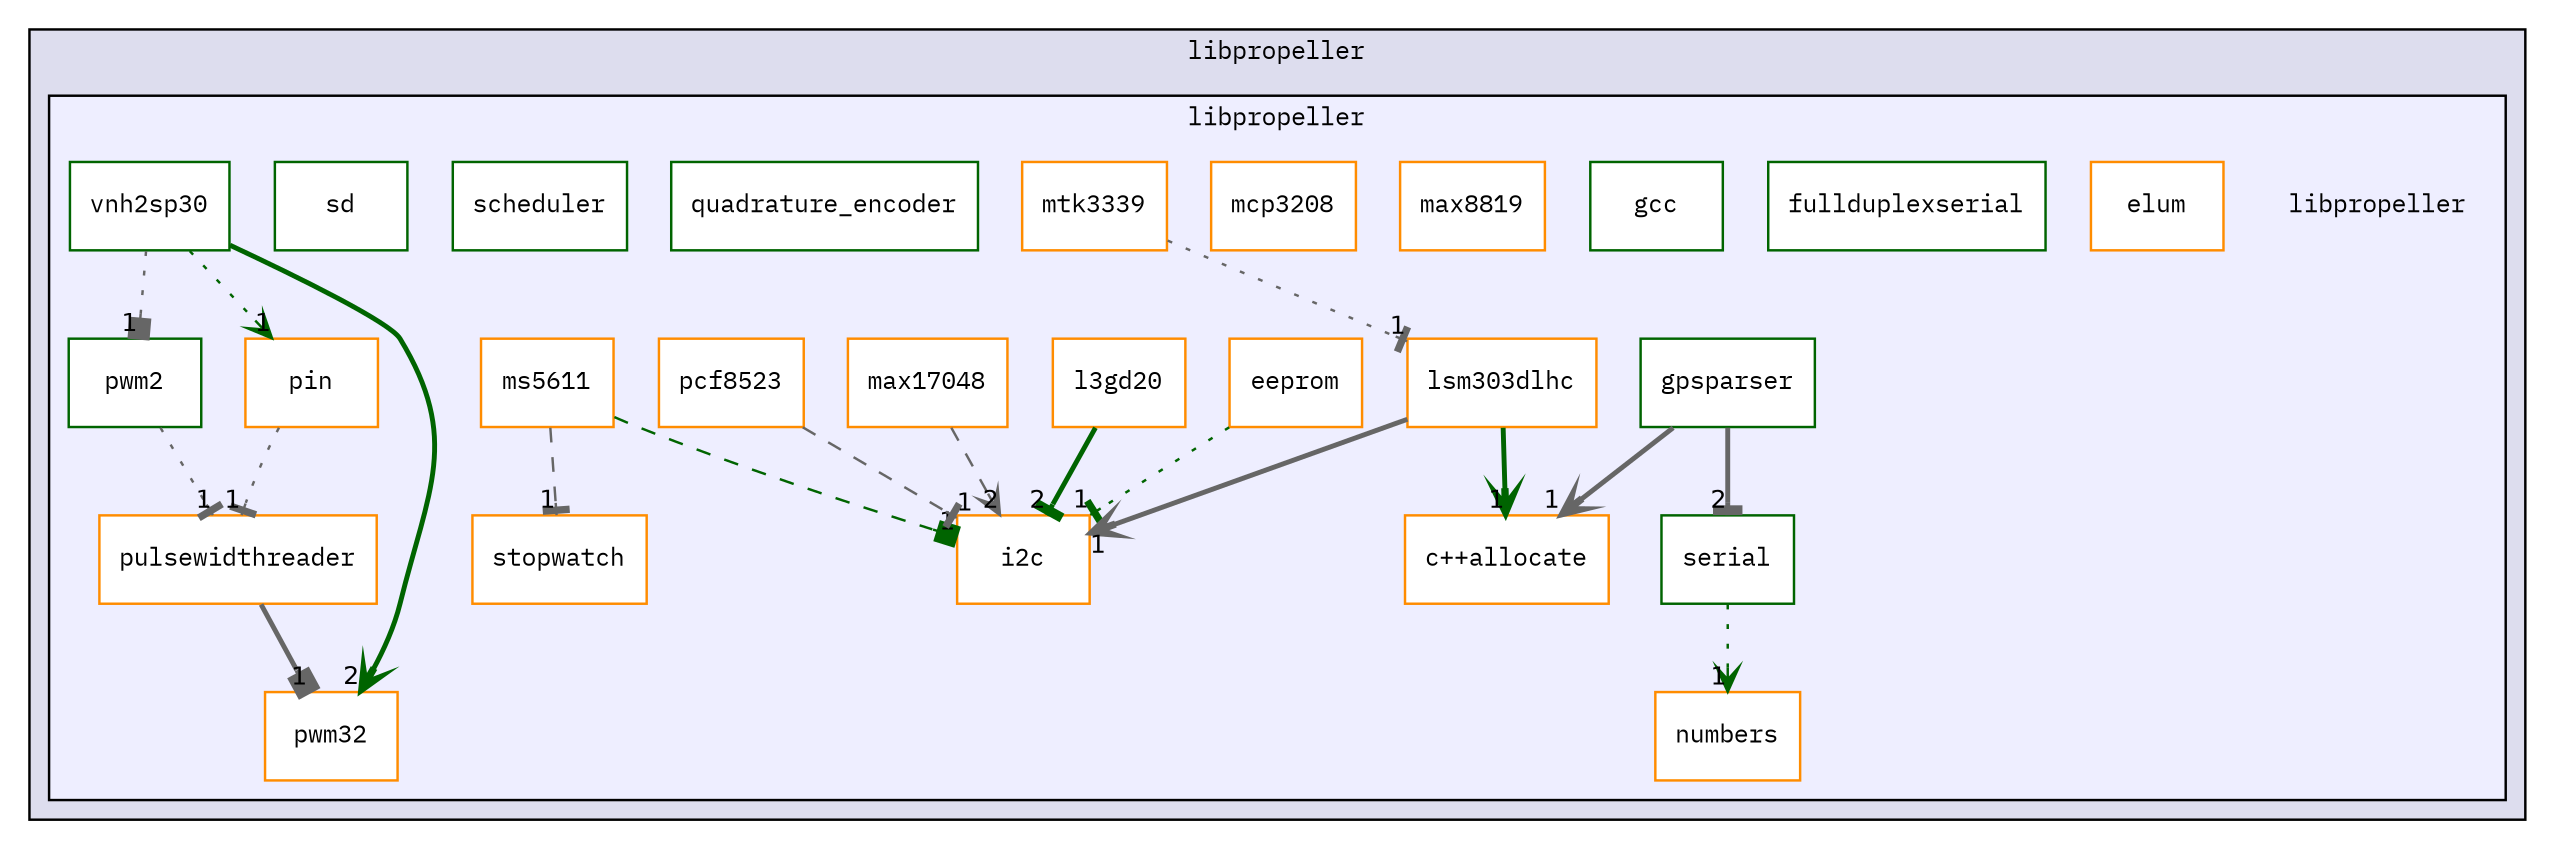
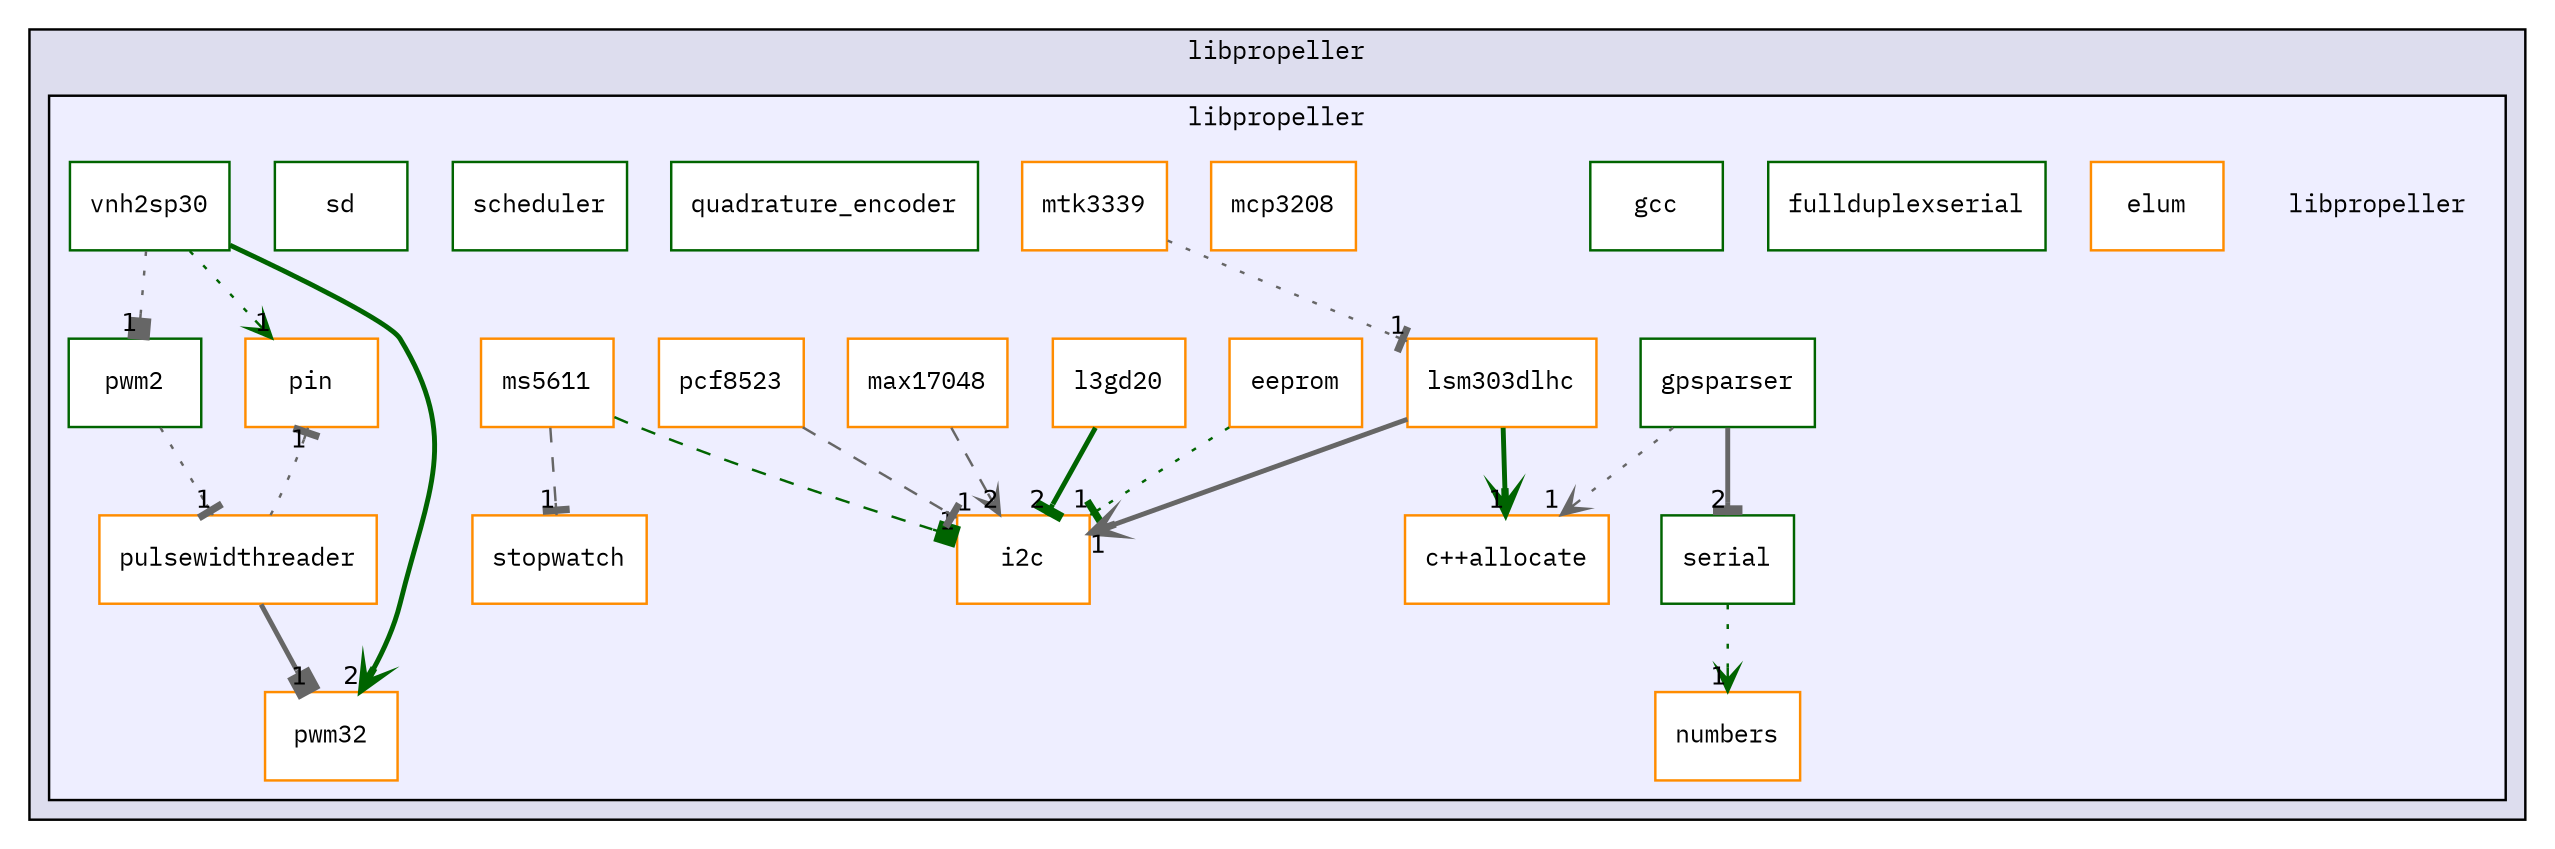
(1472, 206) -> none
(1627, 464) -> (1627, 464)
(261, 465) -> (289, 478)
